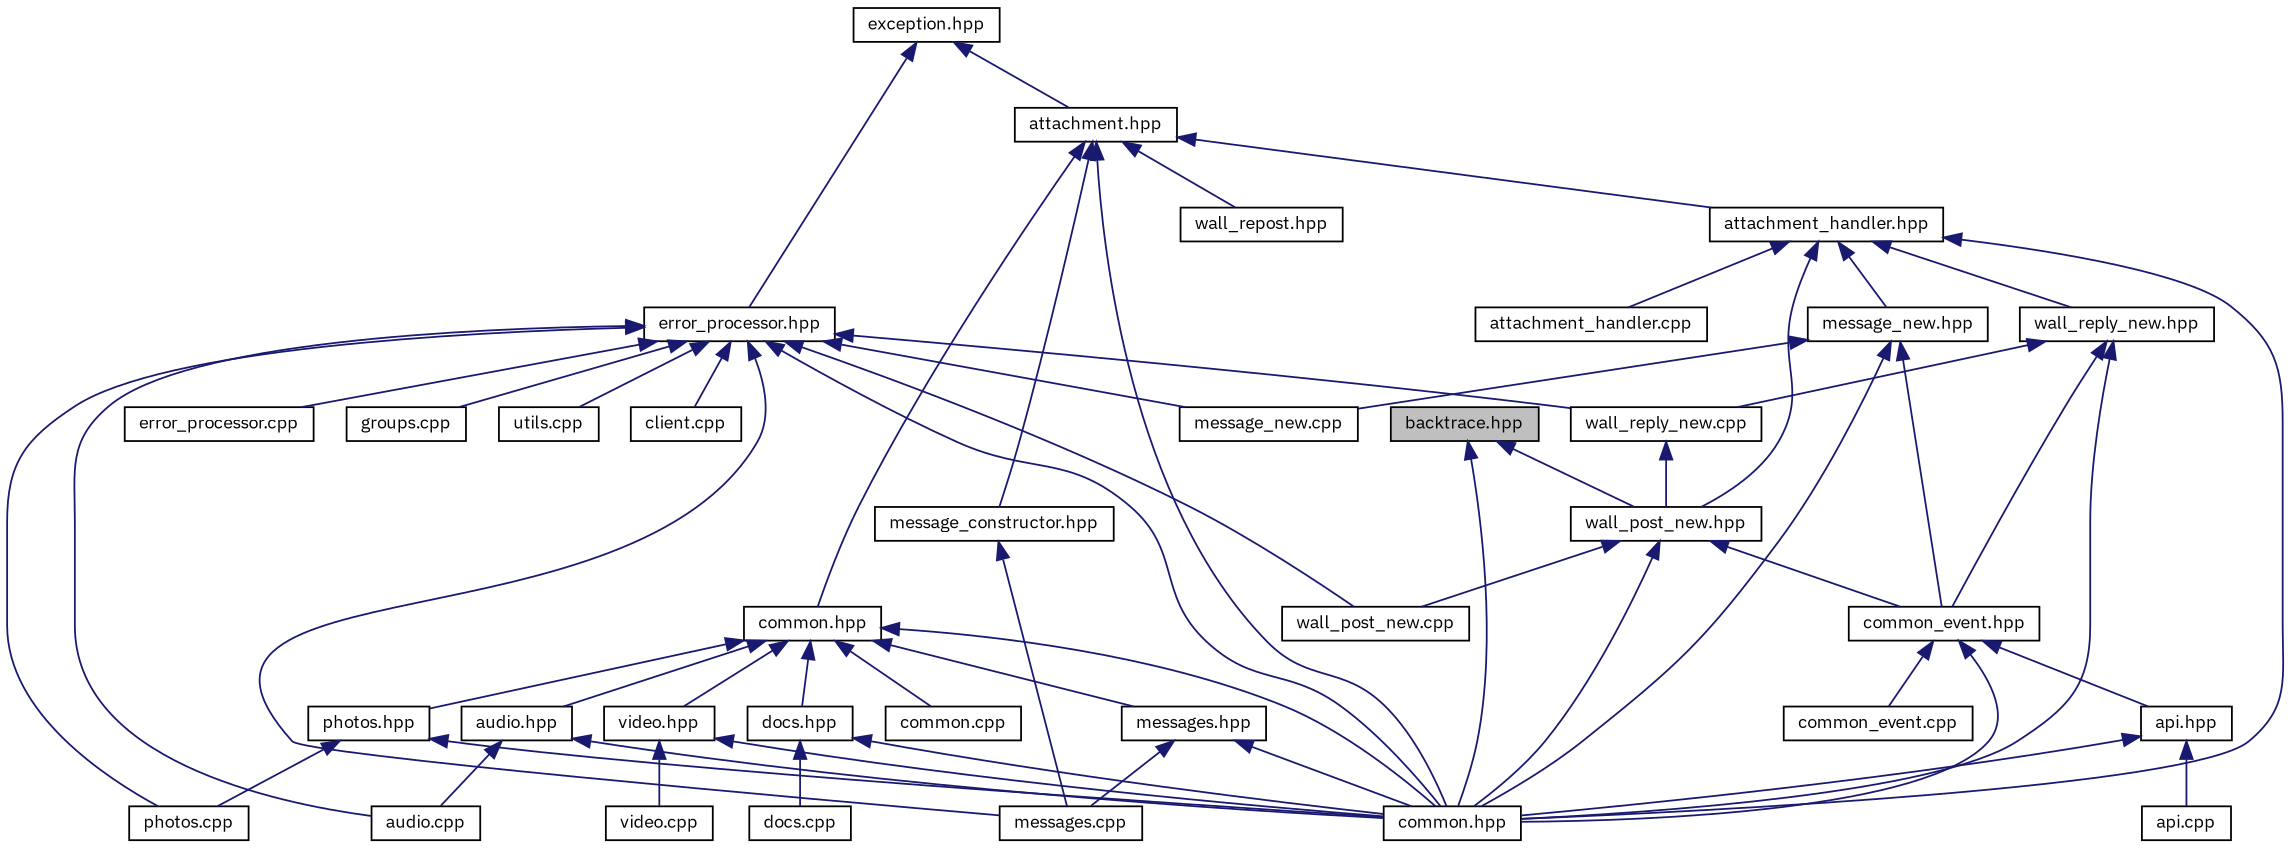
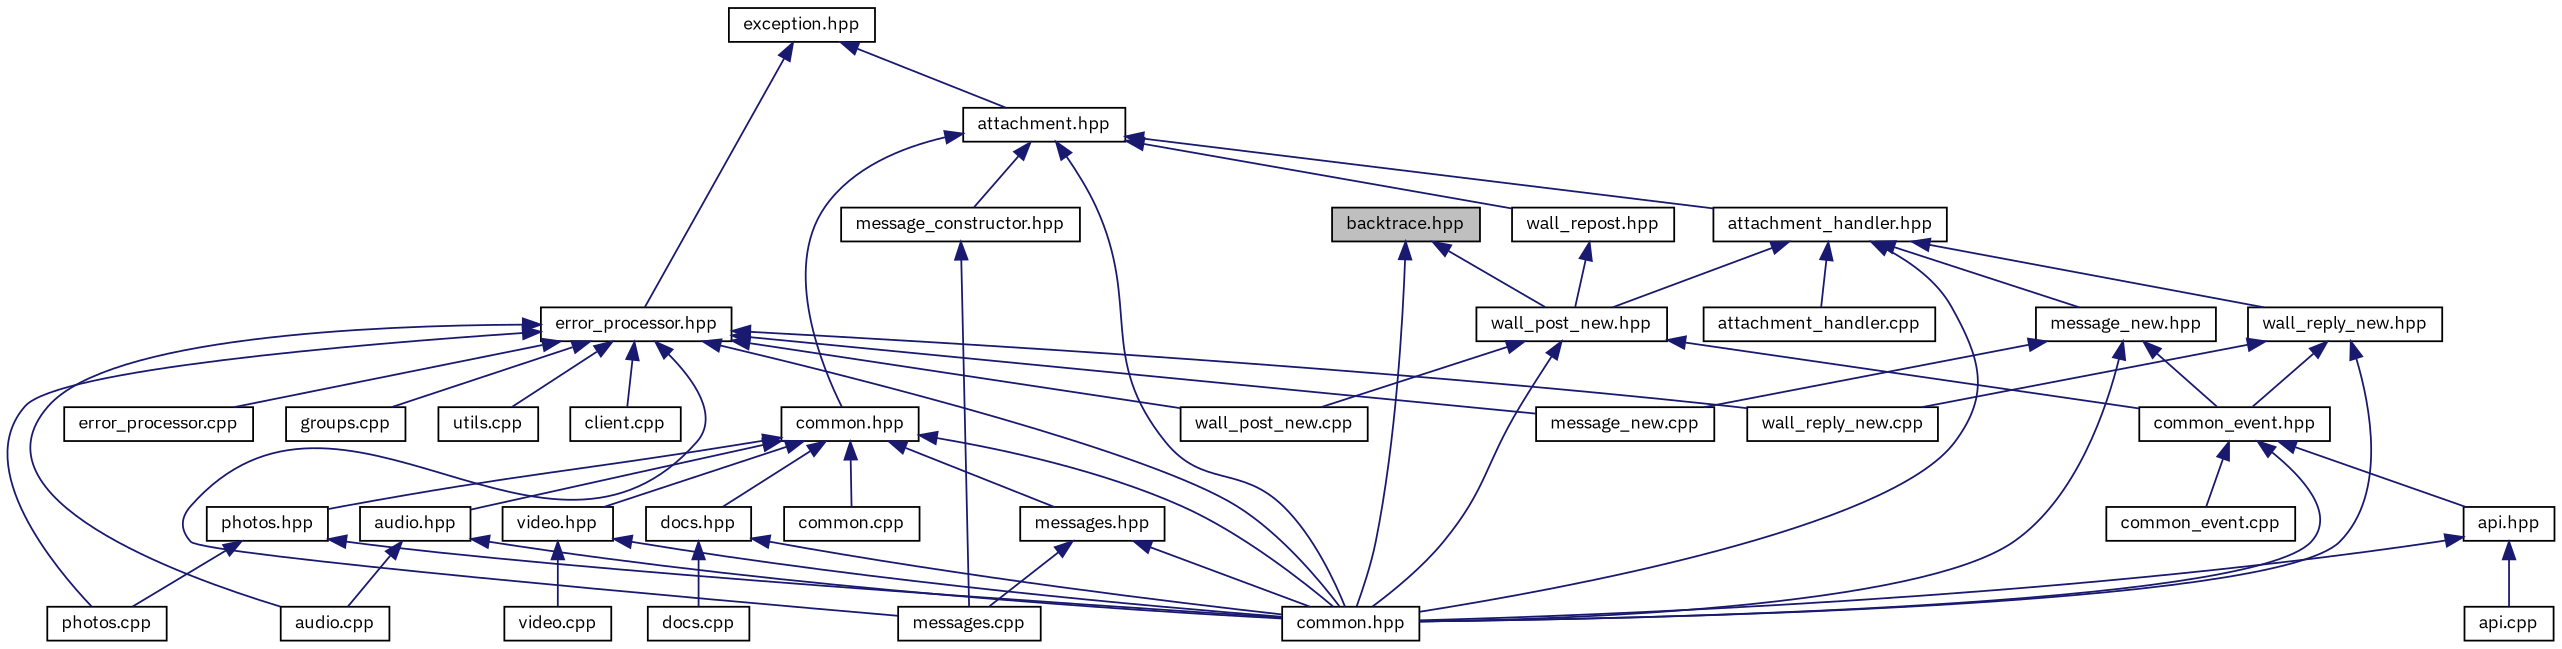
(1666, 483) -> (1580, 283)
